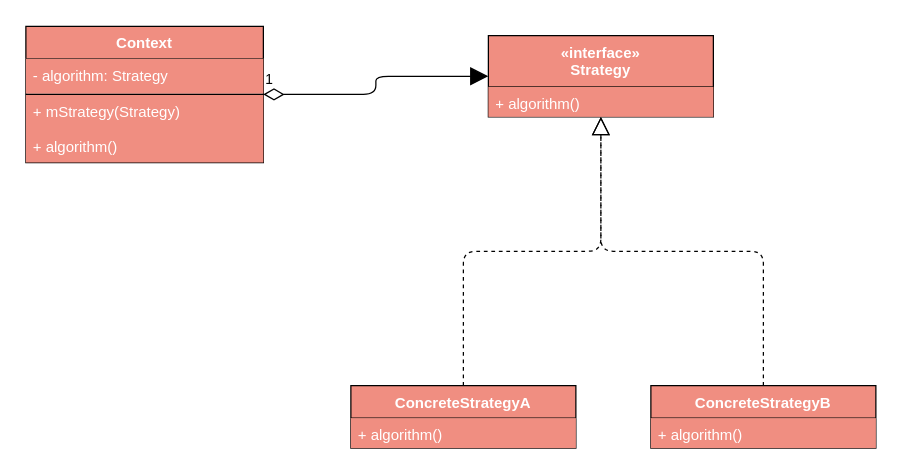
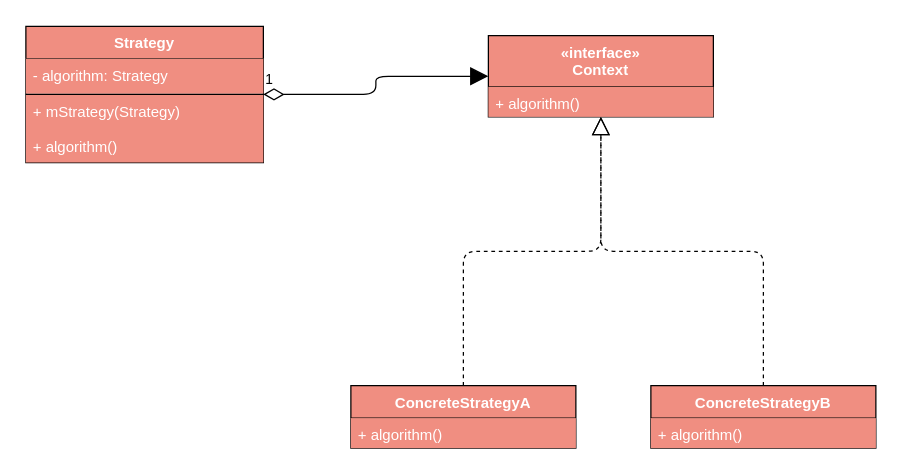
(144, 43) -> (144, 43)
(600, 53) -> (600, 53)
